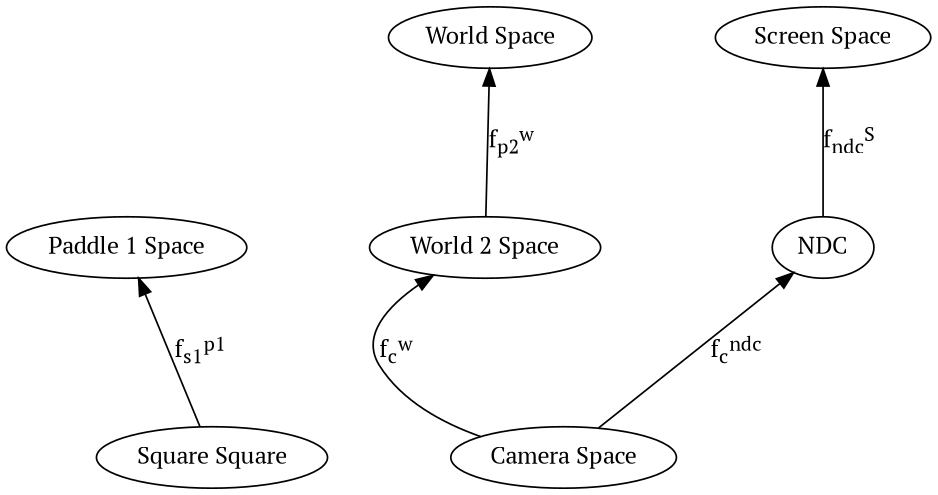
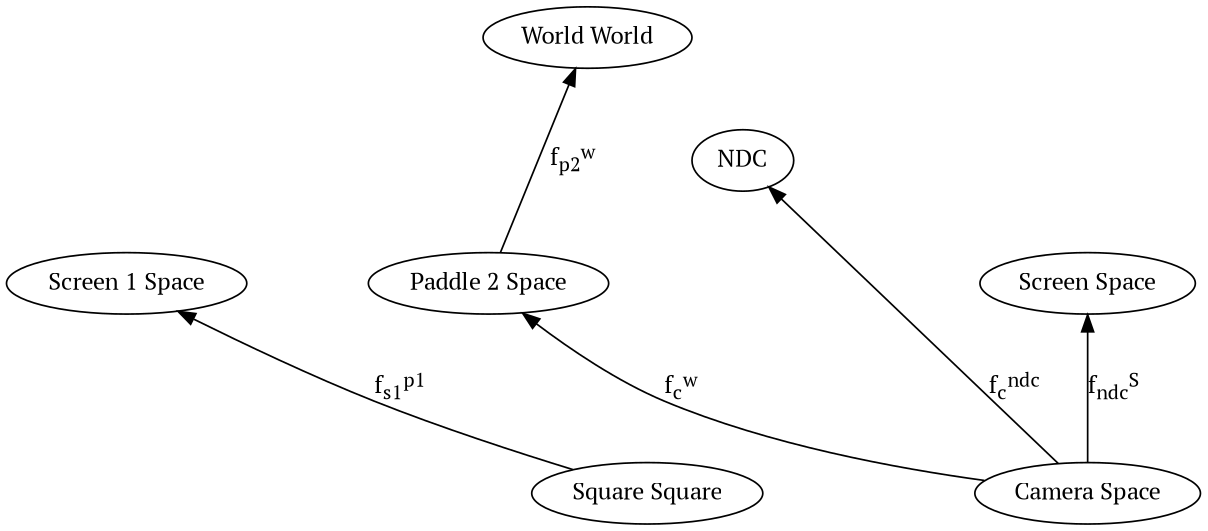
(490, 38) -> (588, 38)
(823, 151) -> (1088, 397)
(127, 248) -> (127, 283)
(485, 248) -> (489, 283)
